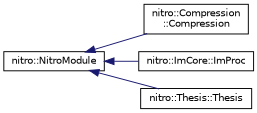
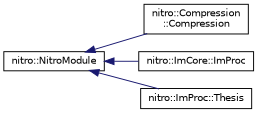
(196, 99) -> (196, 99)
